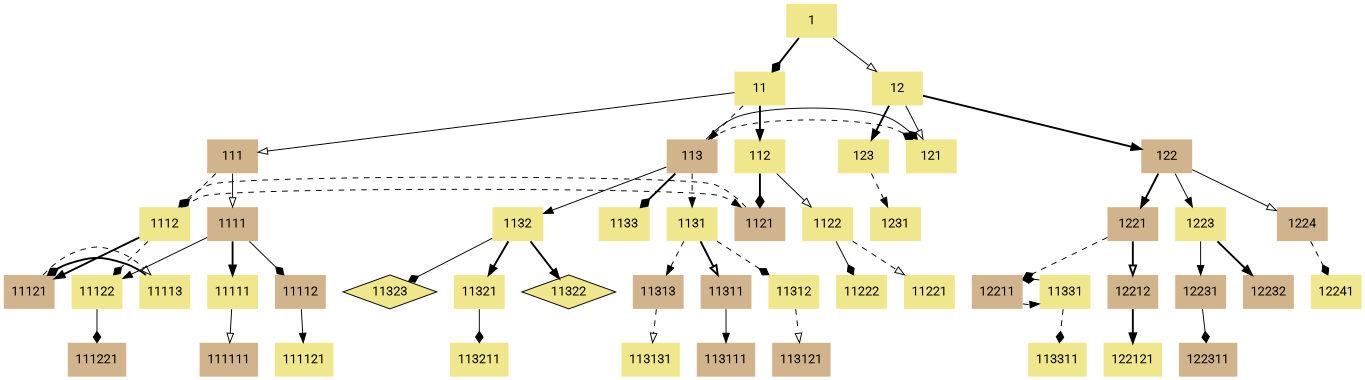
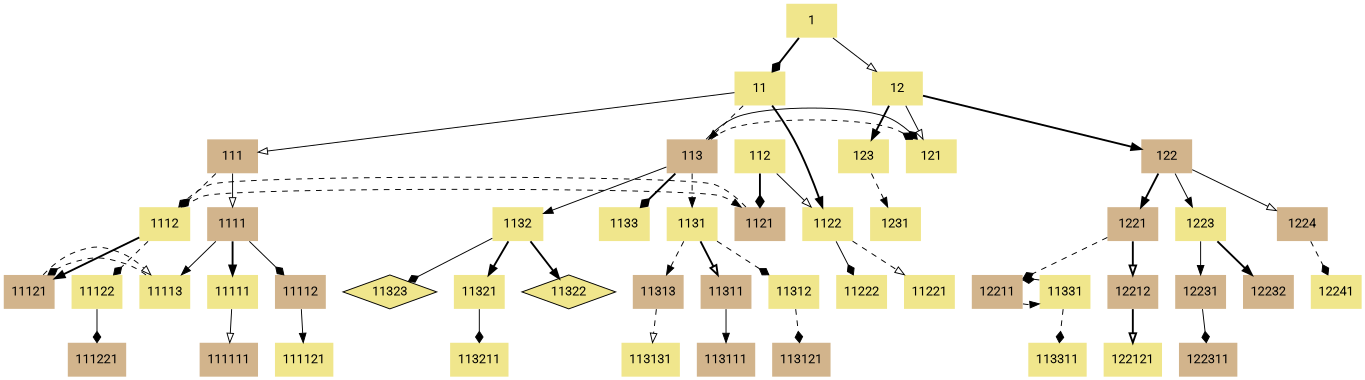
(760, 118) -> (799, 150)
(169, 256) -> (202, 255)
(110, 259) -> (110, 259)
(797, 320) -> (797, 320)
(1133, 321) -> (1133, 321)
